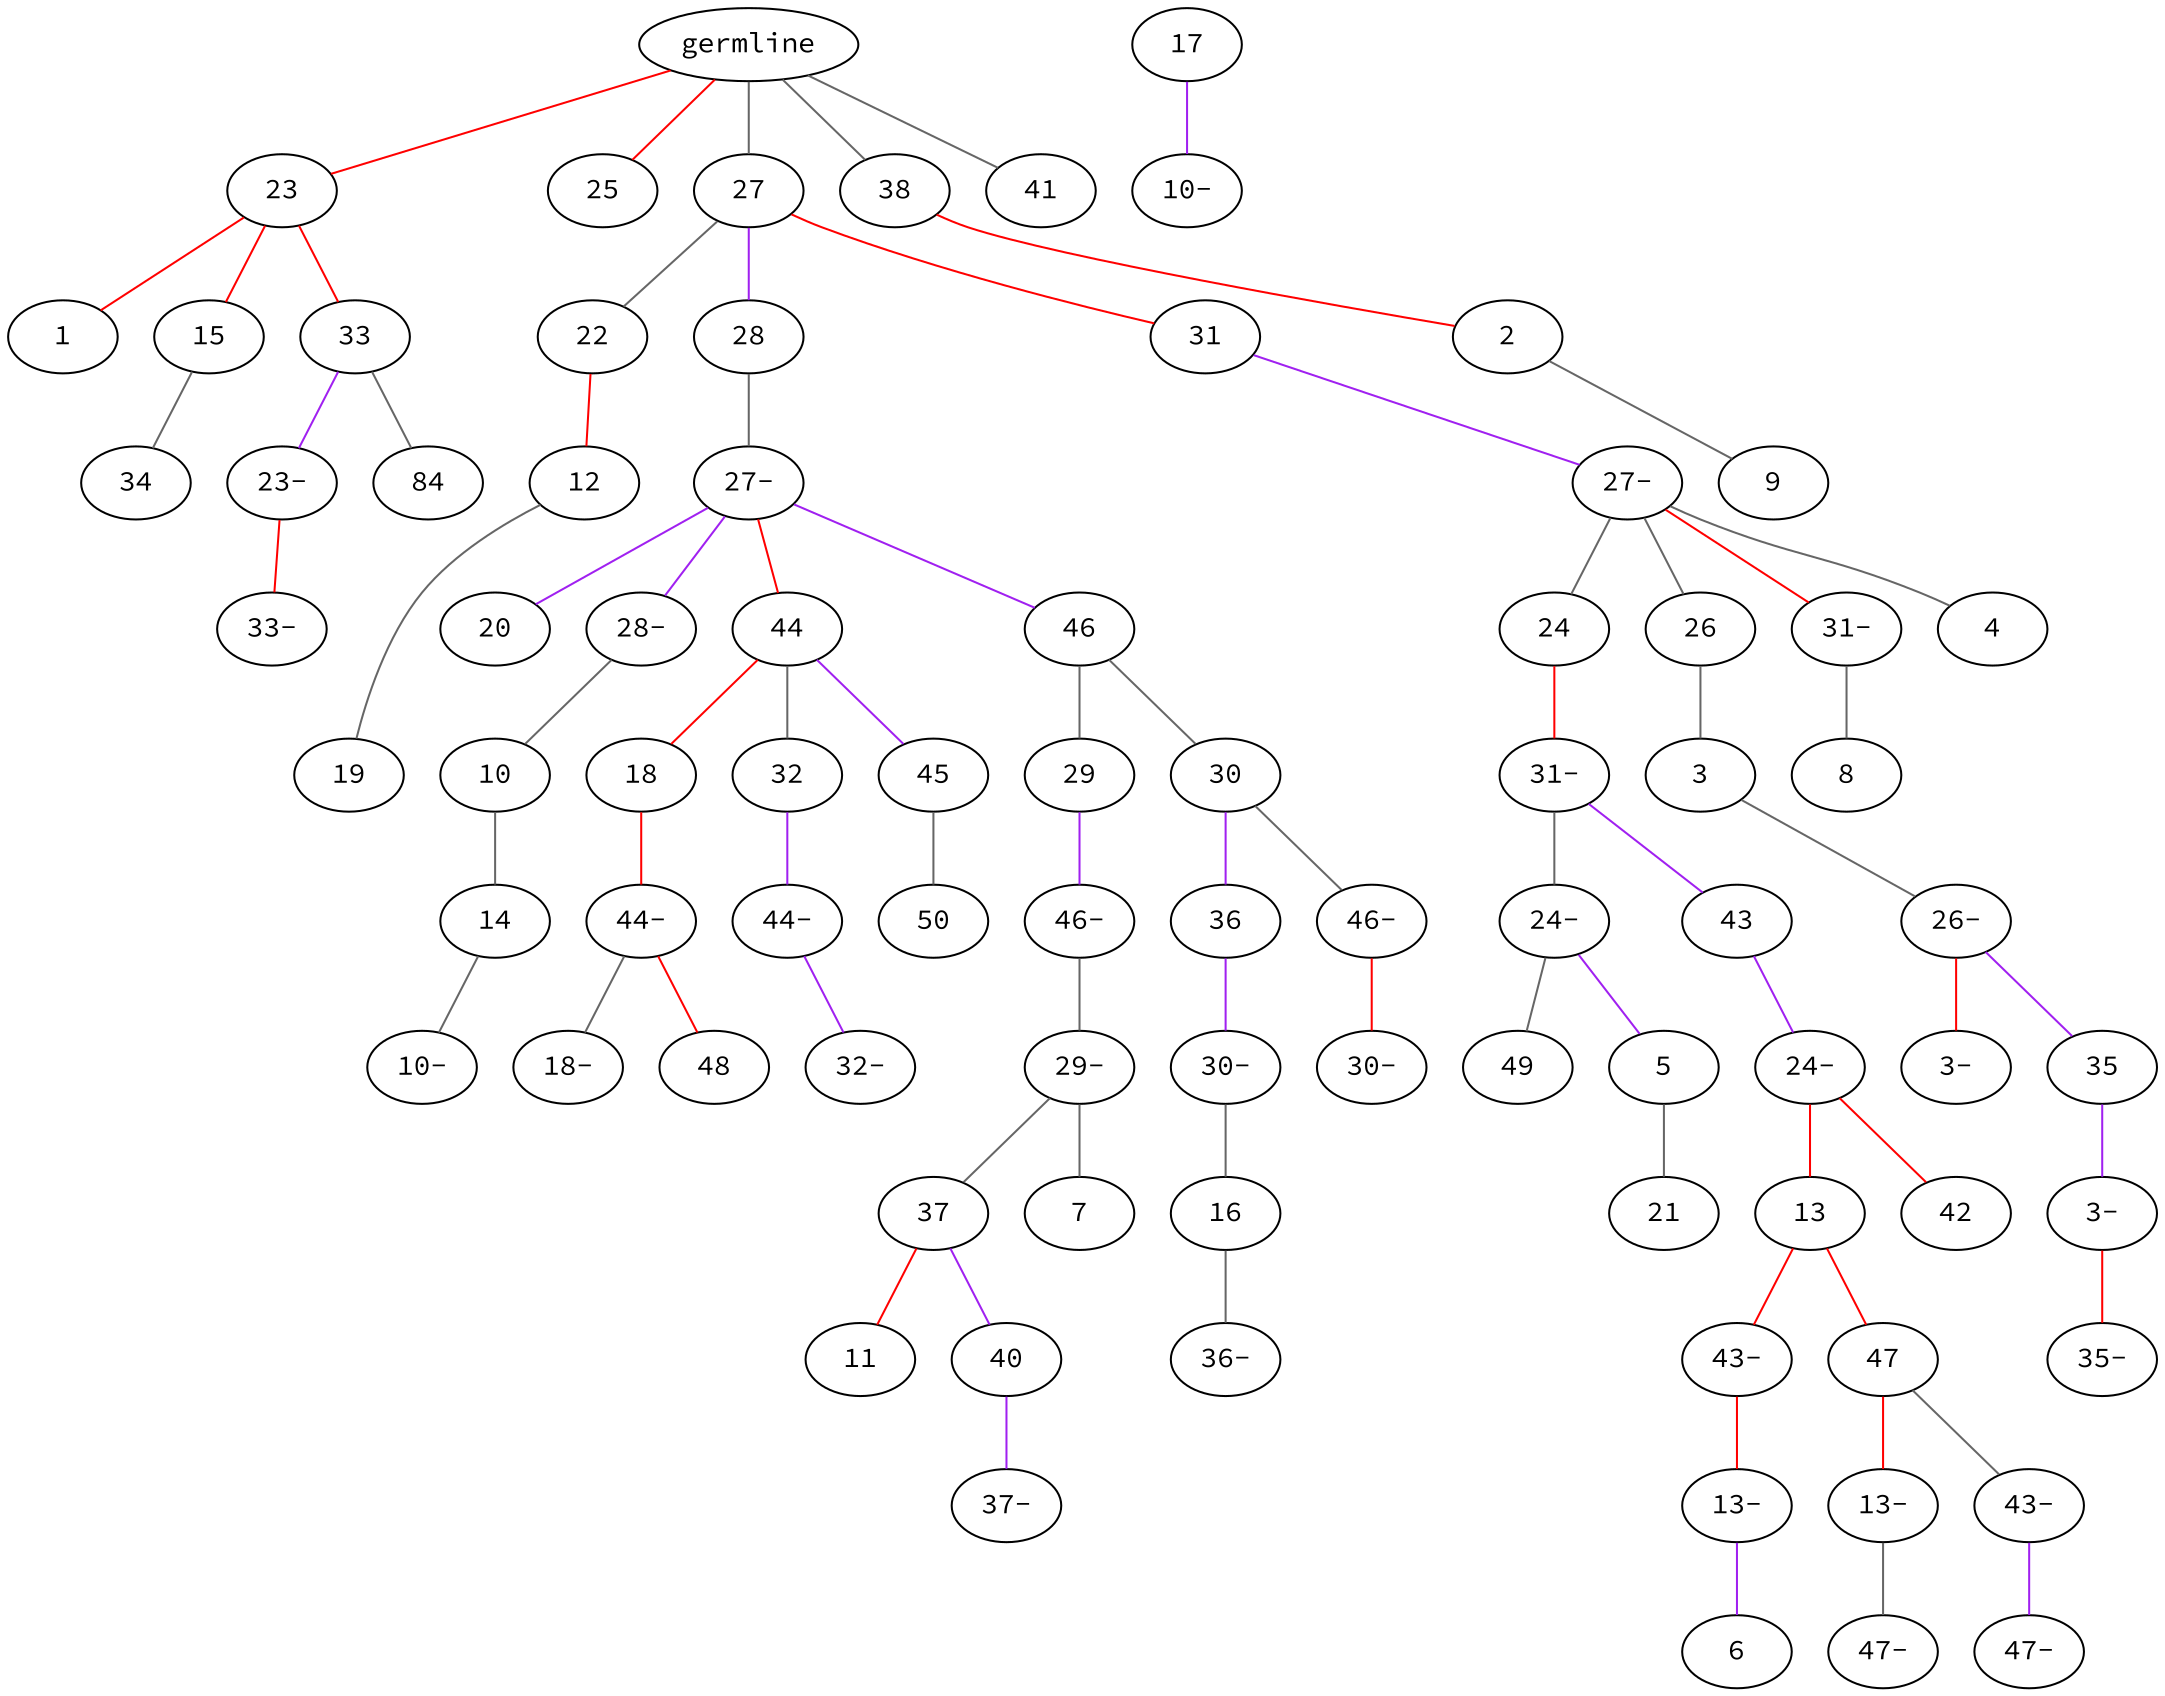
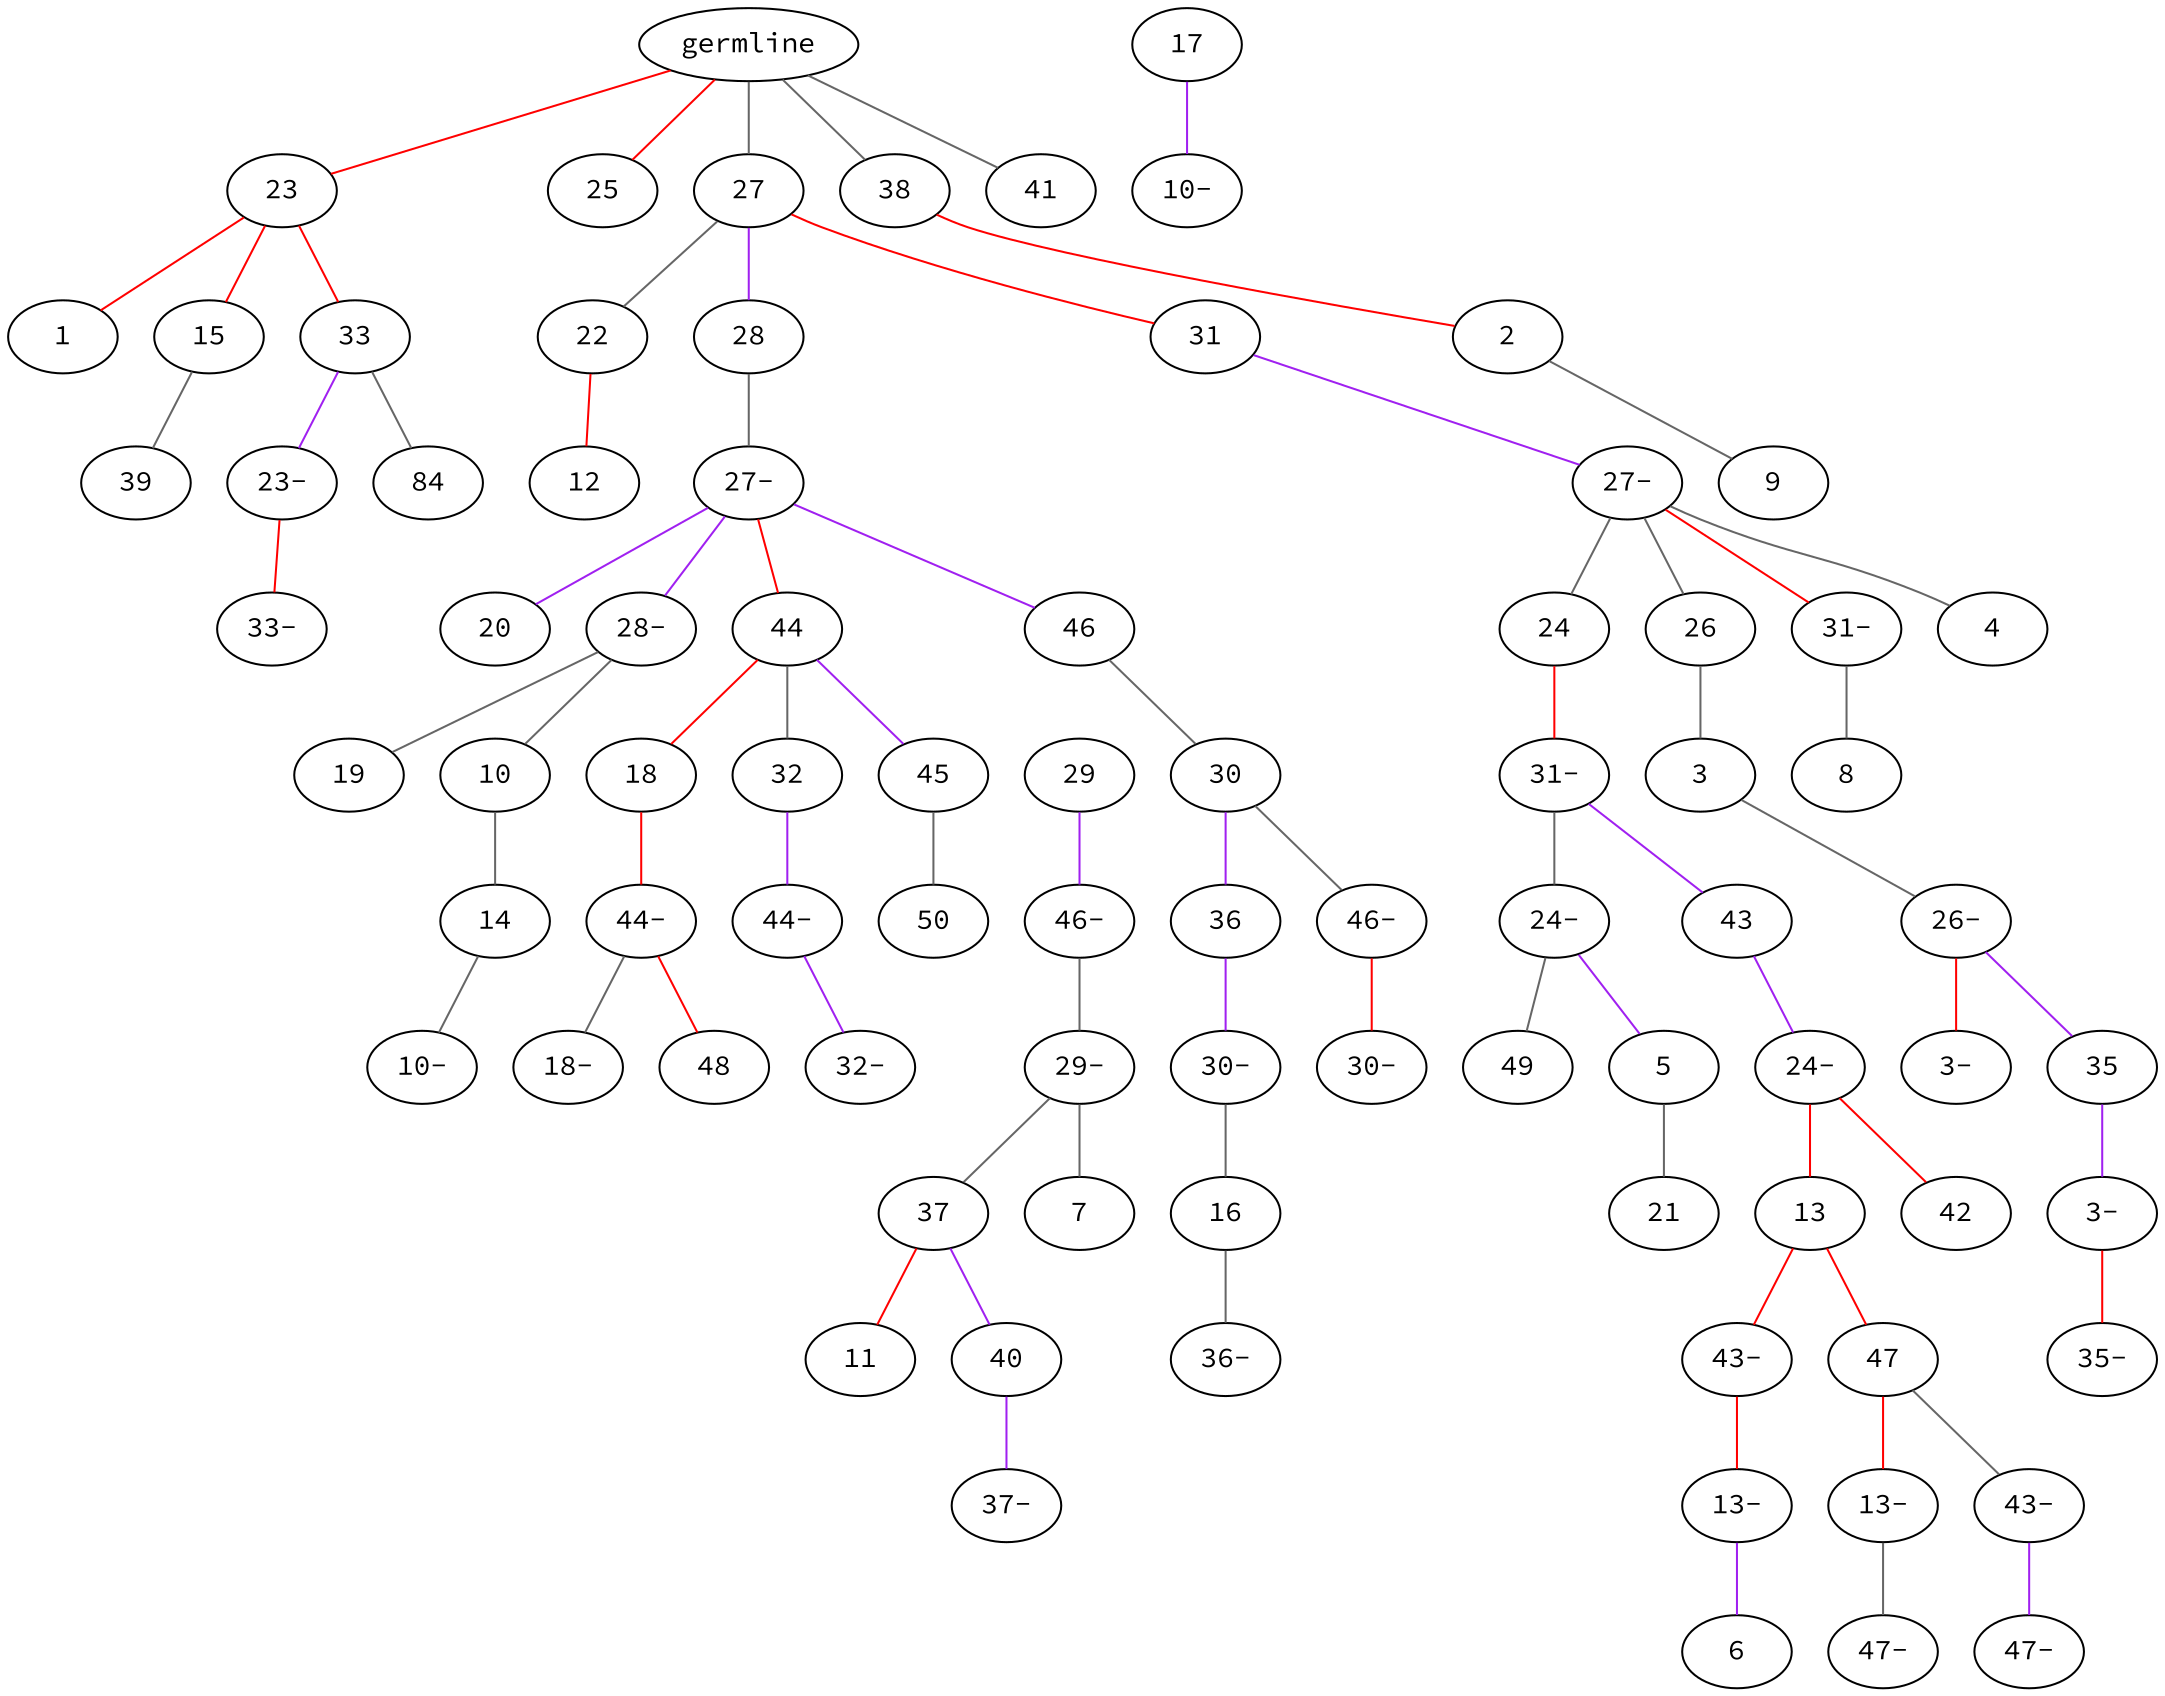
(136, 483) -> (136, 483)
(418, 598) -> (495, 702)
(1080, 702) -> none
